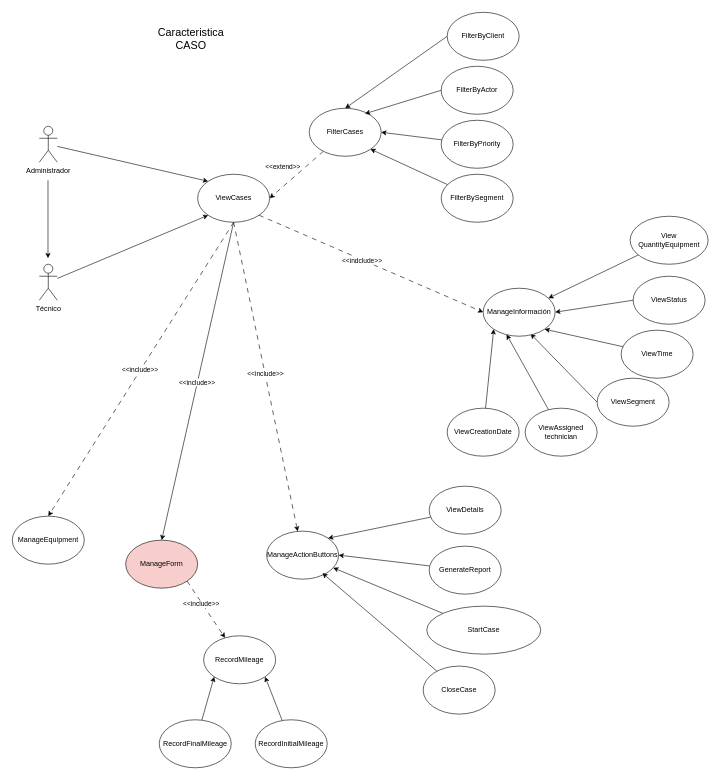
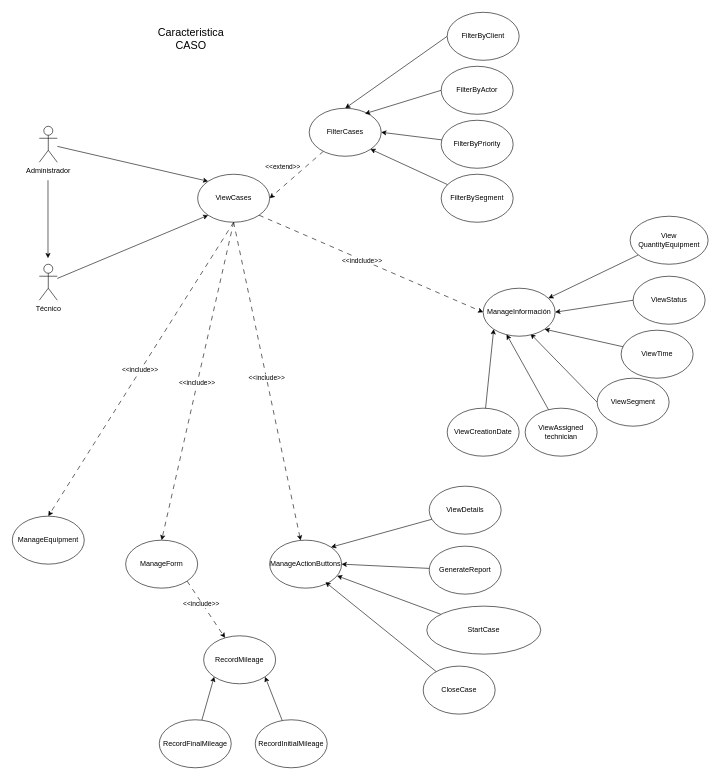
(198, 379) -> (198, 379)
(303, 555) -> (306, 564)
(162, 564) -> (162, 564)
